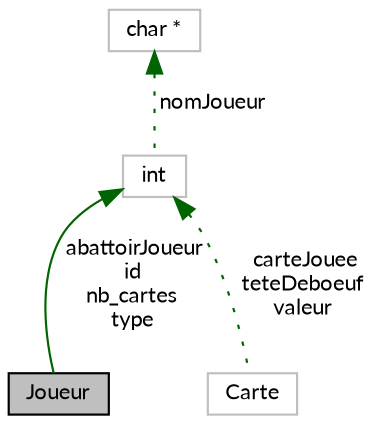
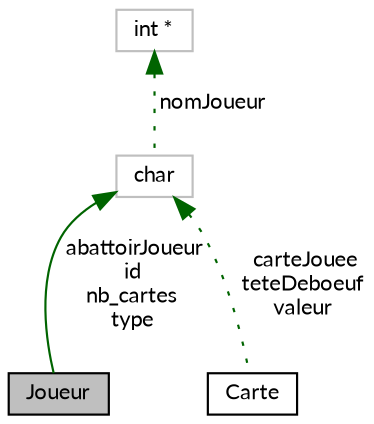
(155, 30) -> (155, 30)
(155, 176) -> (155, 176)
(252, 394) -> (252, 394)
